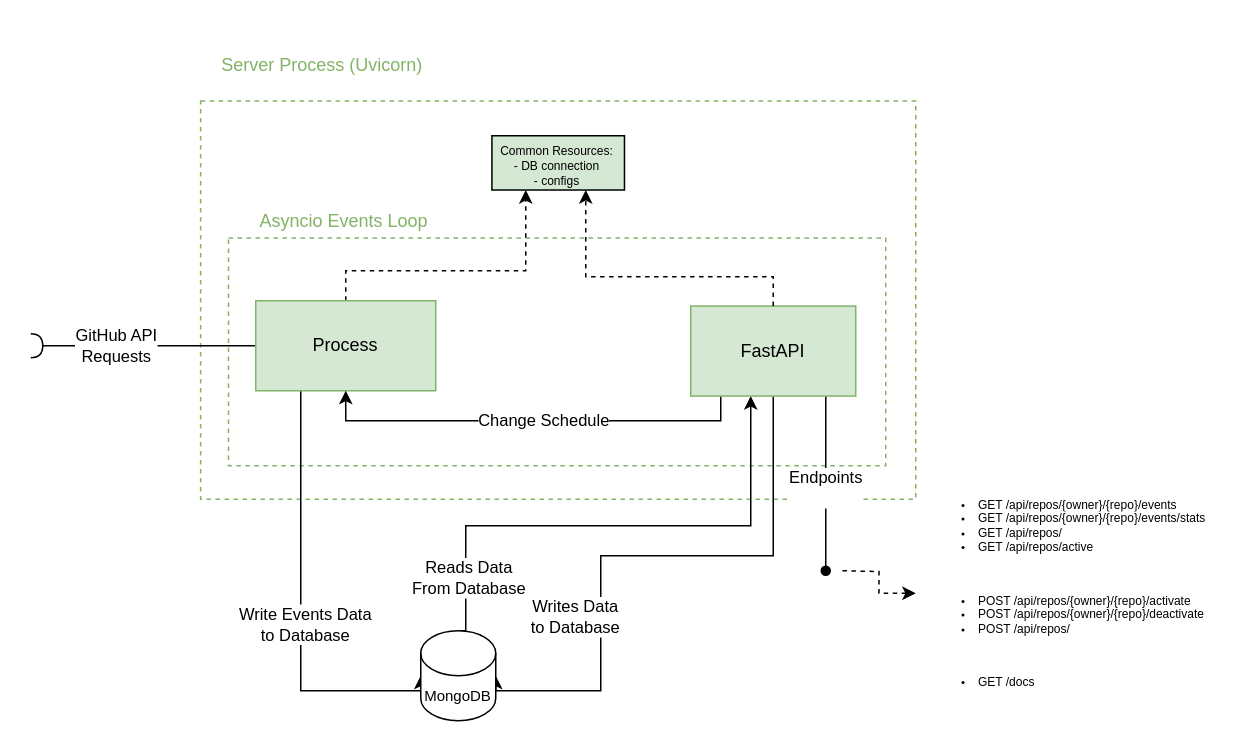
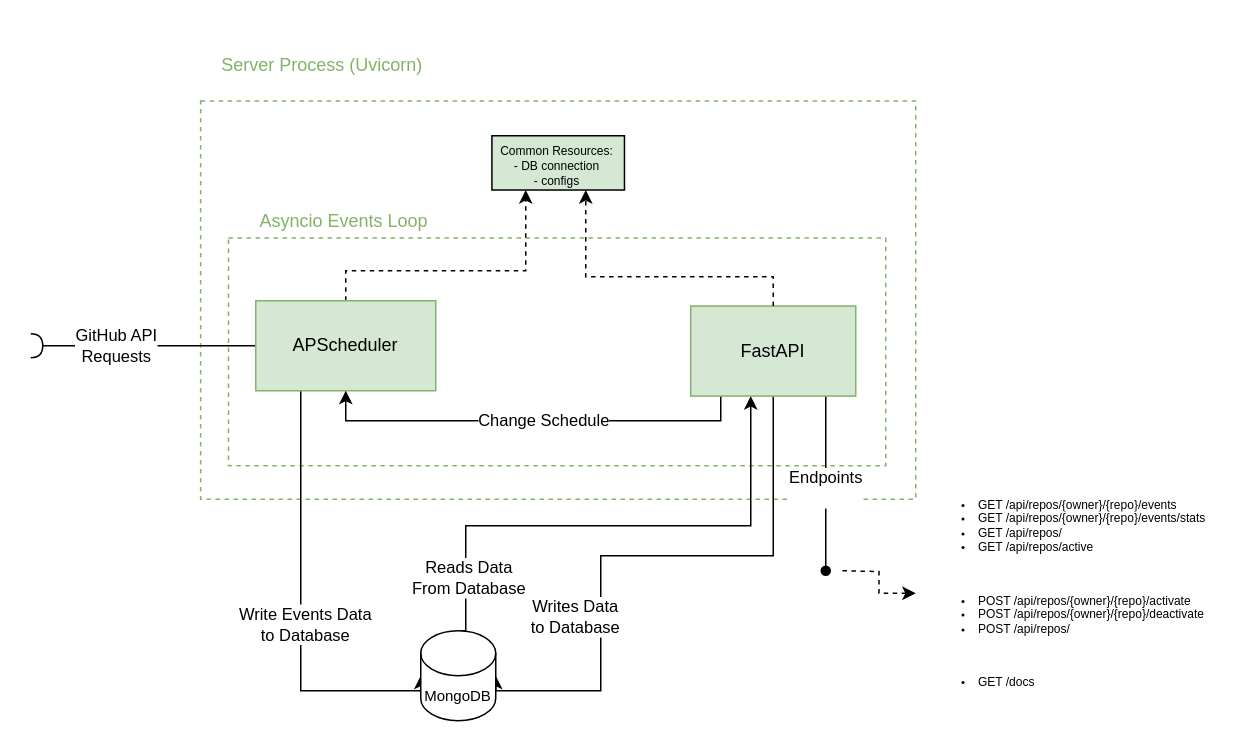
(346, 346) -> (346, 346)
